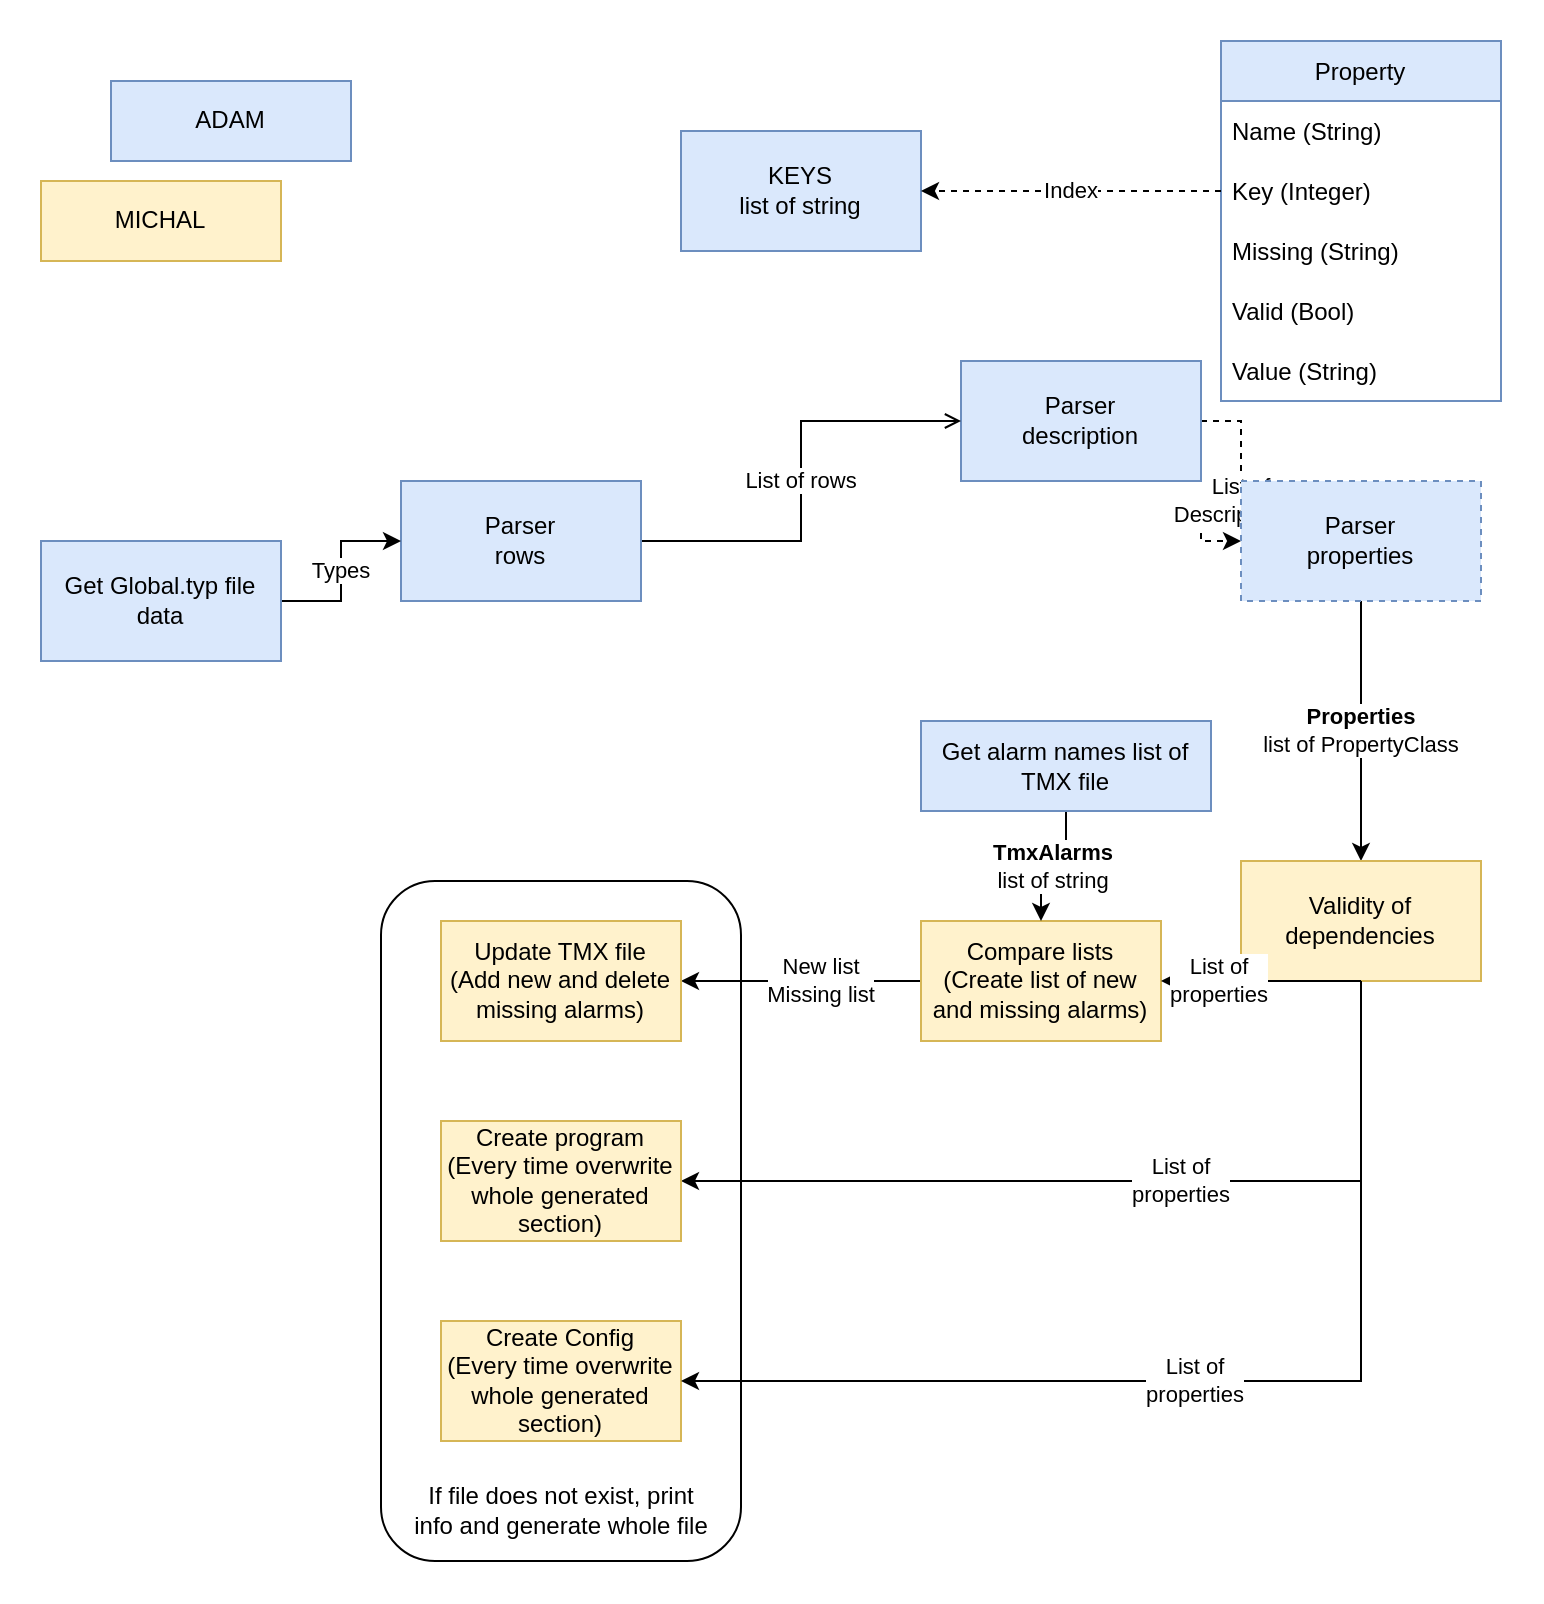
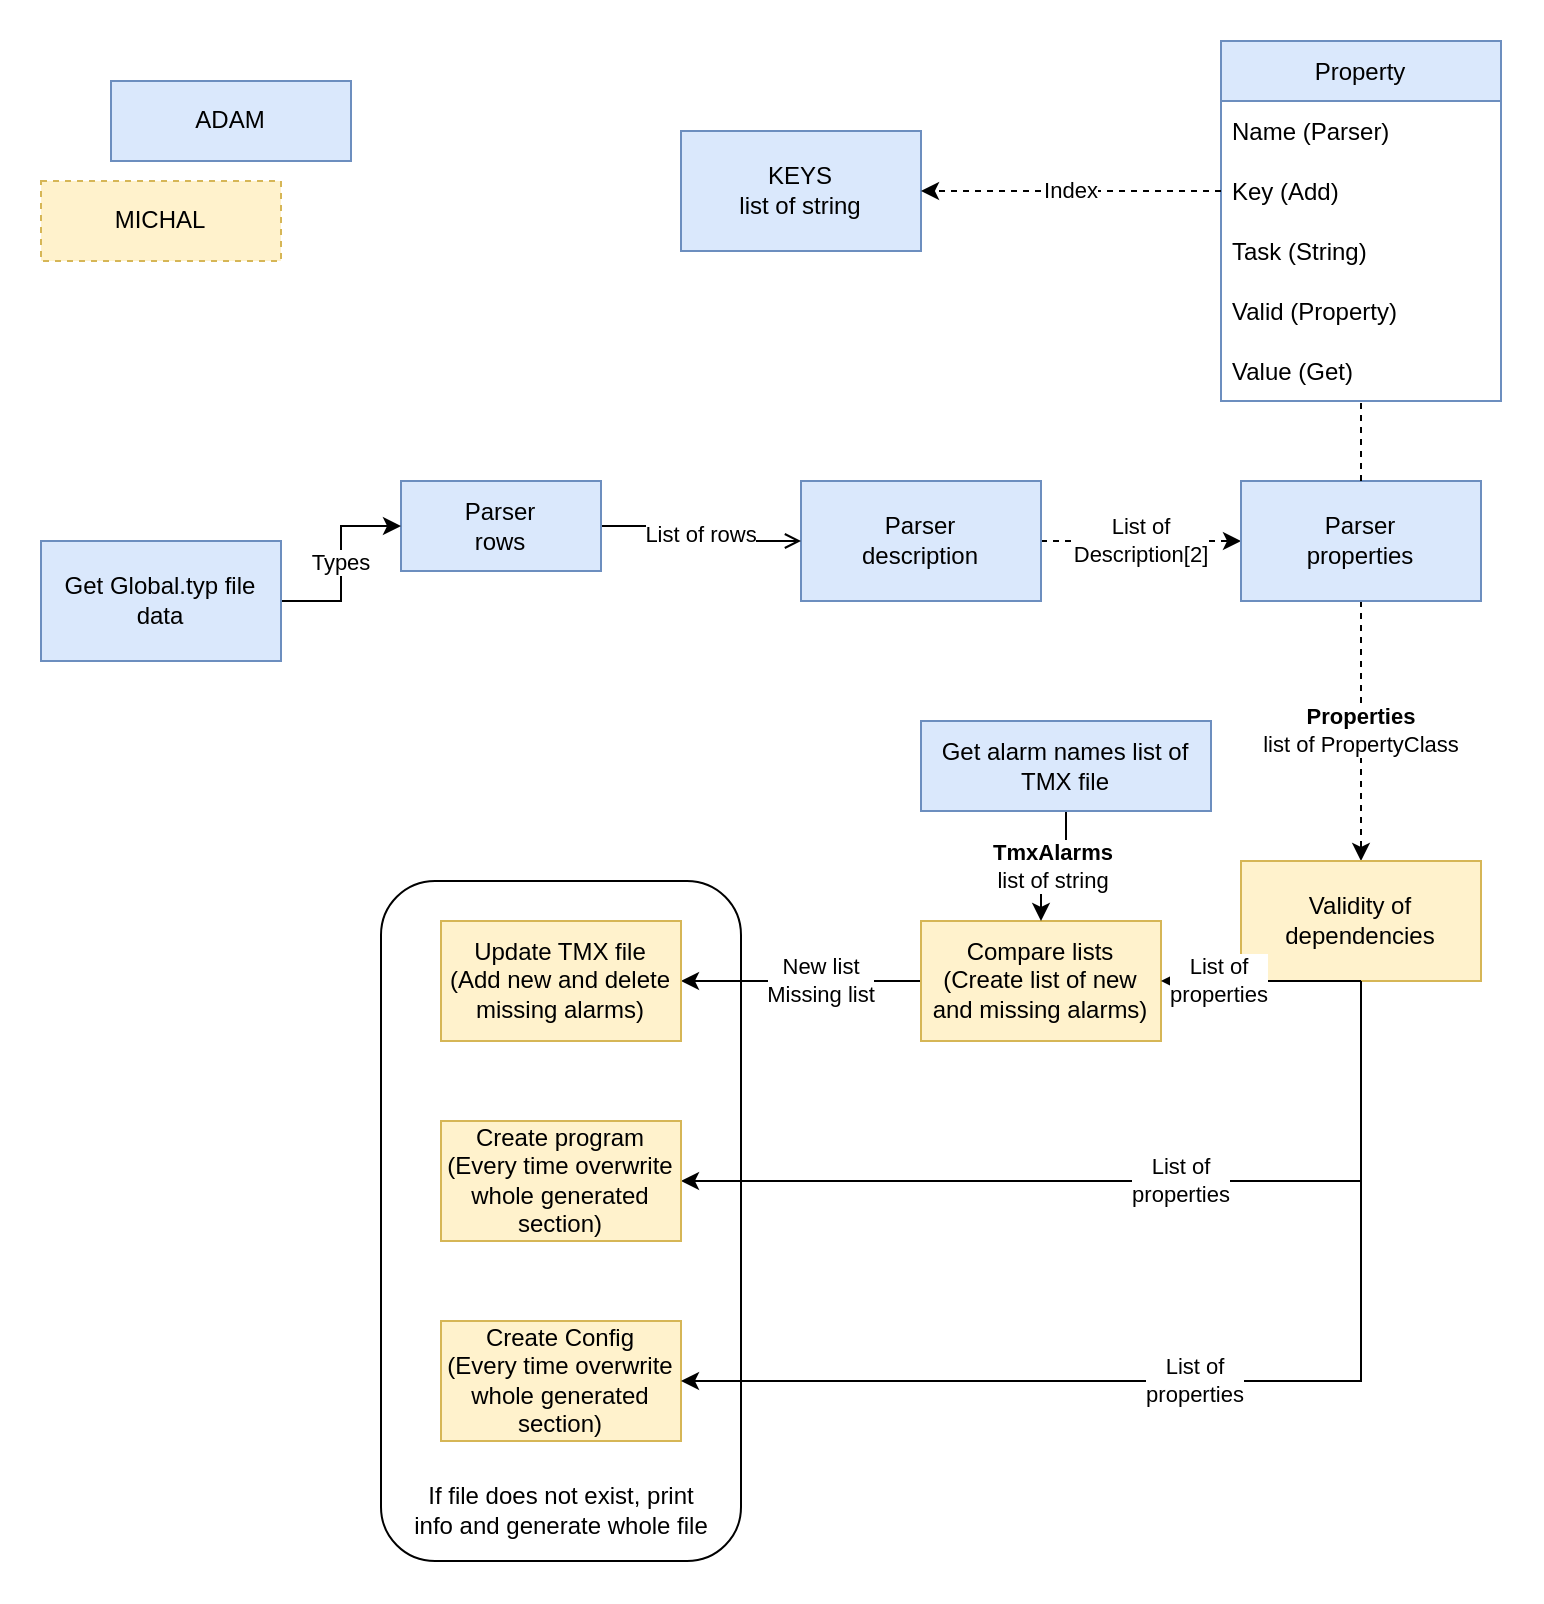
(1313, 132) -> (1316, 132)
(1316, 192) -> (1289, 192)
(161, 221) -> (161, 221)
(1327, 252) -> (1313, 252)
(1300, 312) -> (1330, 312)
(1317, 372) -> (1300, 372)
(1081, 421) -> (921, 541)
none -> (1361, 443)
(521, 541) -> (501, 526)
(1361, 541) -> (1361, 541)
(1361, 653) -> (1361, 653)
